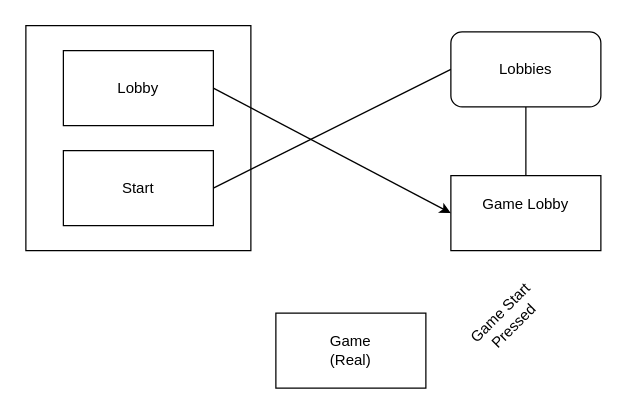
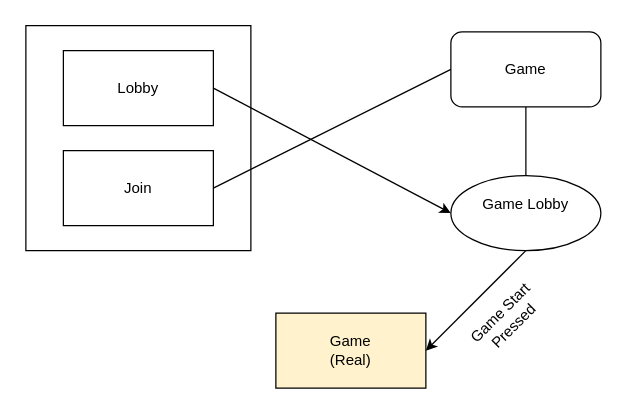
(526, 69) -> (526, 69)
(138, 188) -> (138, 188)
(526, 213) -> (526, 213)
none -> (479, 297)
(351, 351) -> (351, 351)
